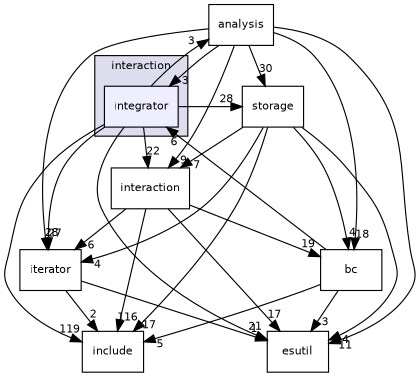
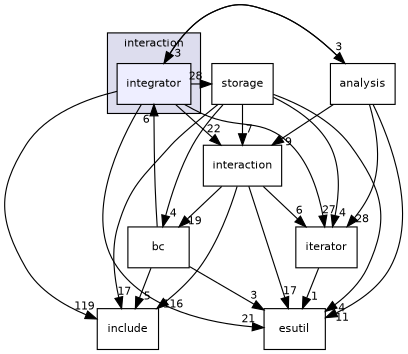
(255, 61) -> none
(347, 120) -> none
(78, 306) -> none
